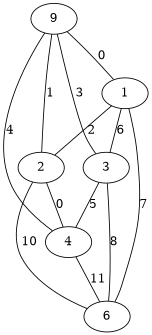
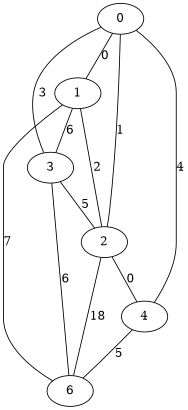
(54, 19) -> (121, 19)
(87, 205) -> (77, 205)
(30, 242) -> (98, 317)
(114, 242) -> (66, 279)
(98, 279) -> (119, 354)
